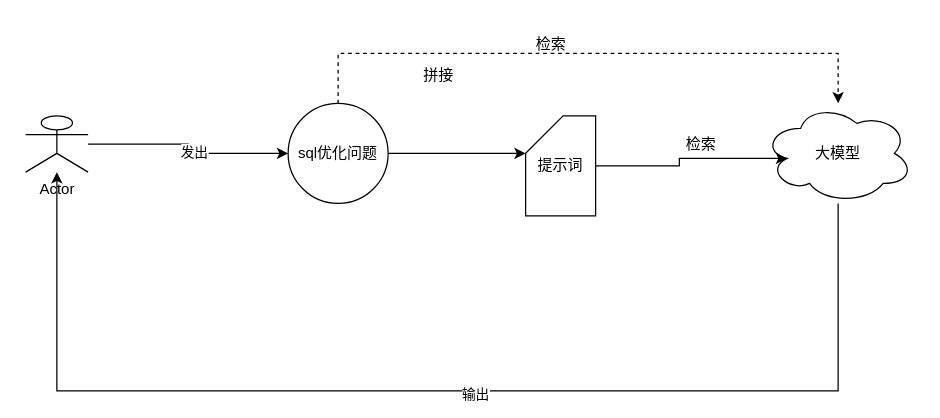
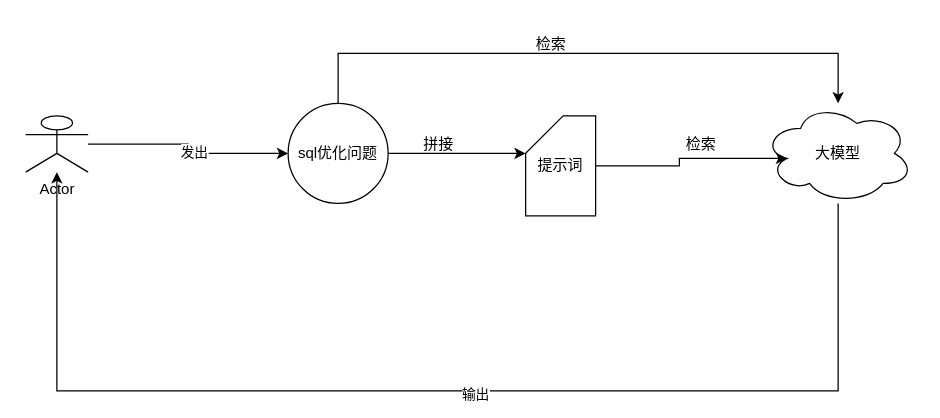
(585, 53) -> (585, 53)
(438, 76) -> (438, 144)
